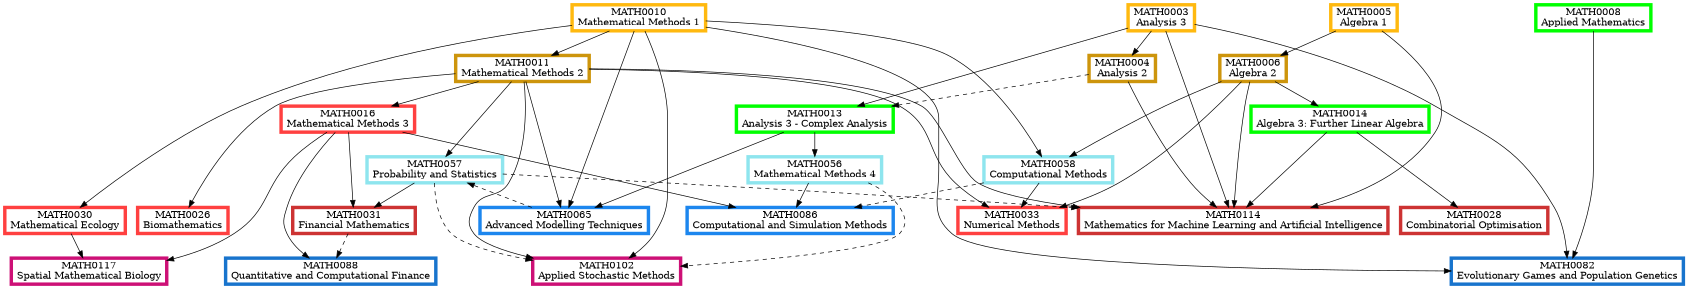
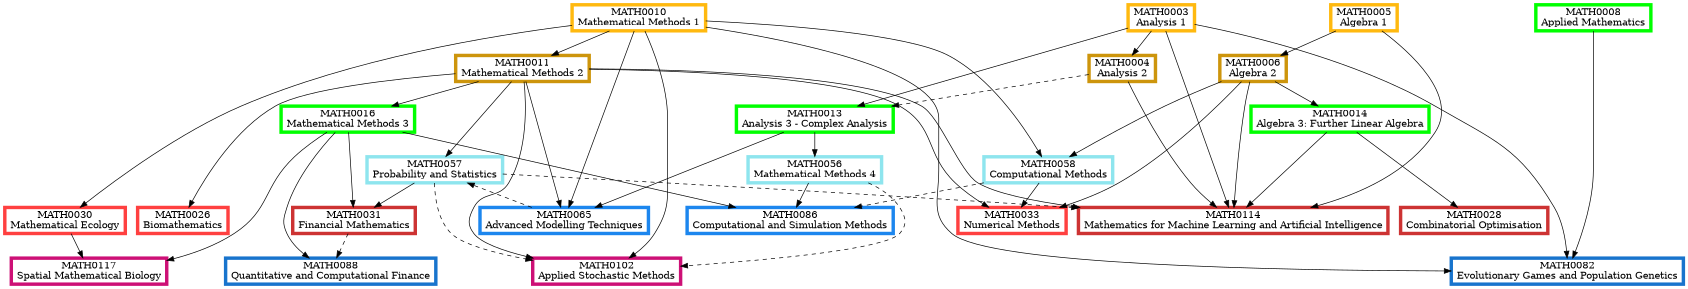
(1161, 18) -> (1161, 18)
(348, 119) -> (348, 119)
